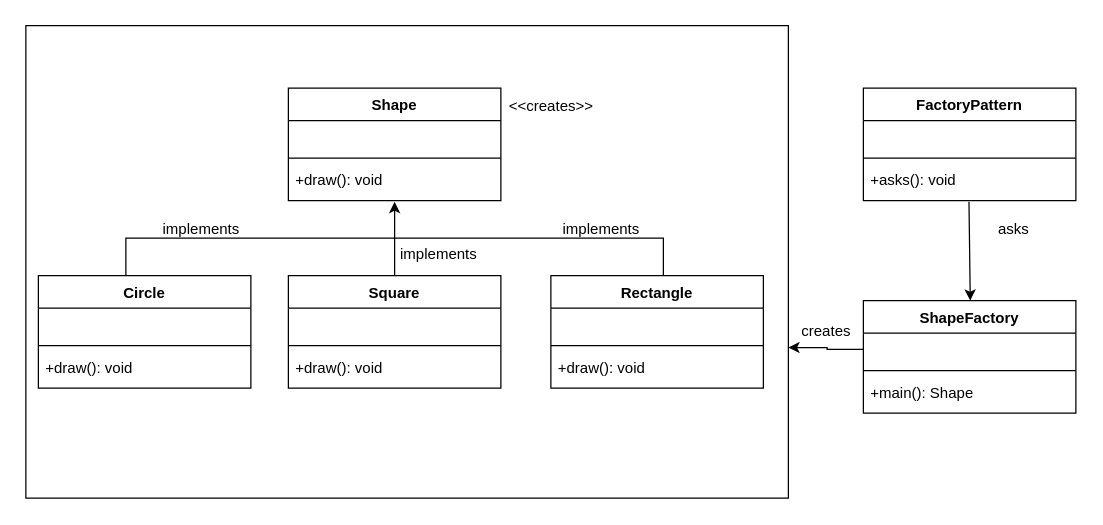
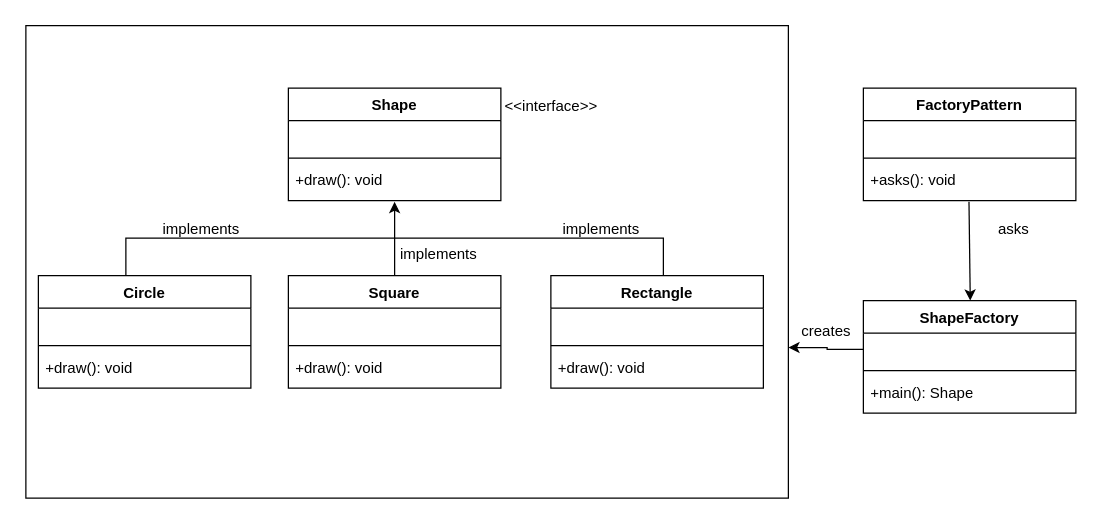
(551, 107) -> (551, 107)
